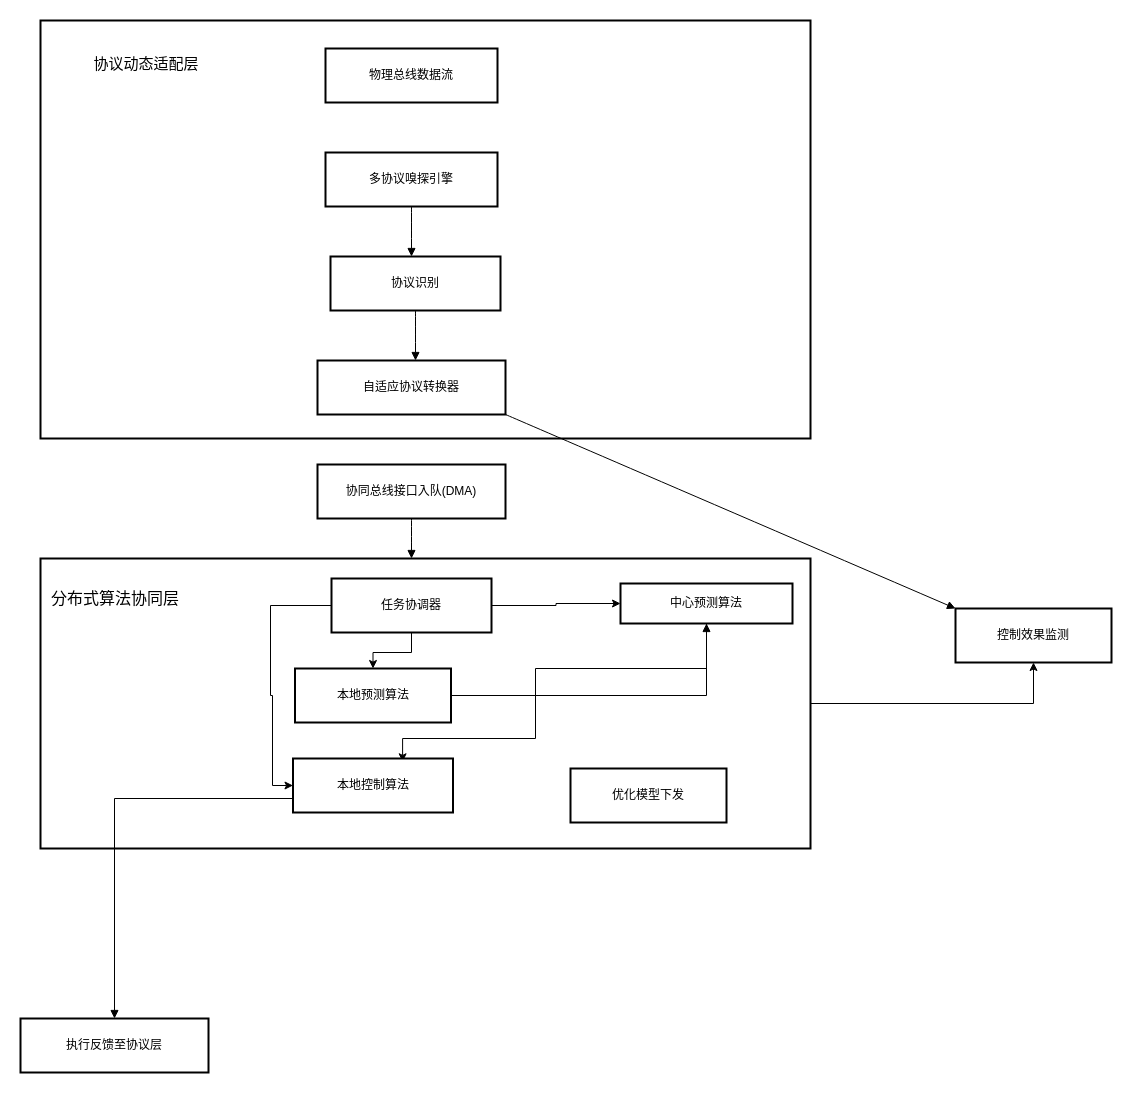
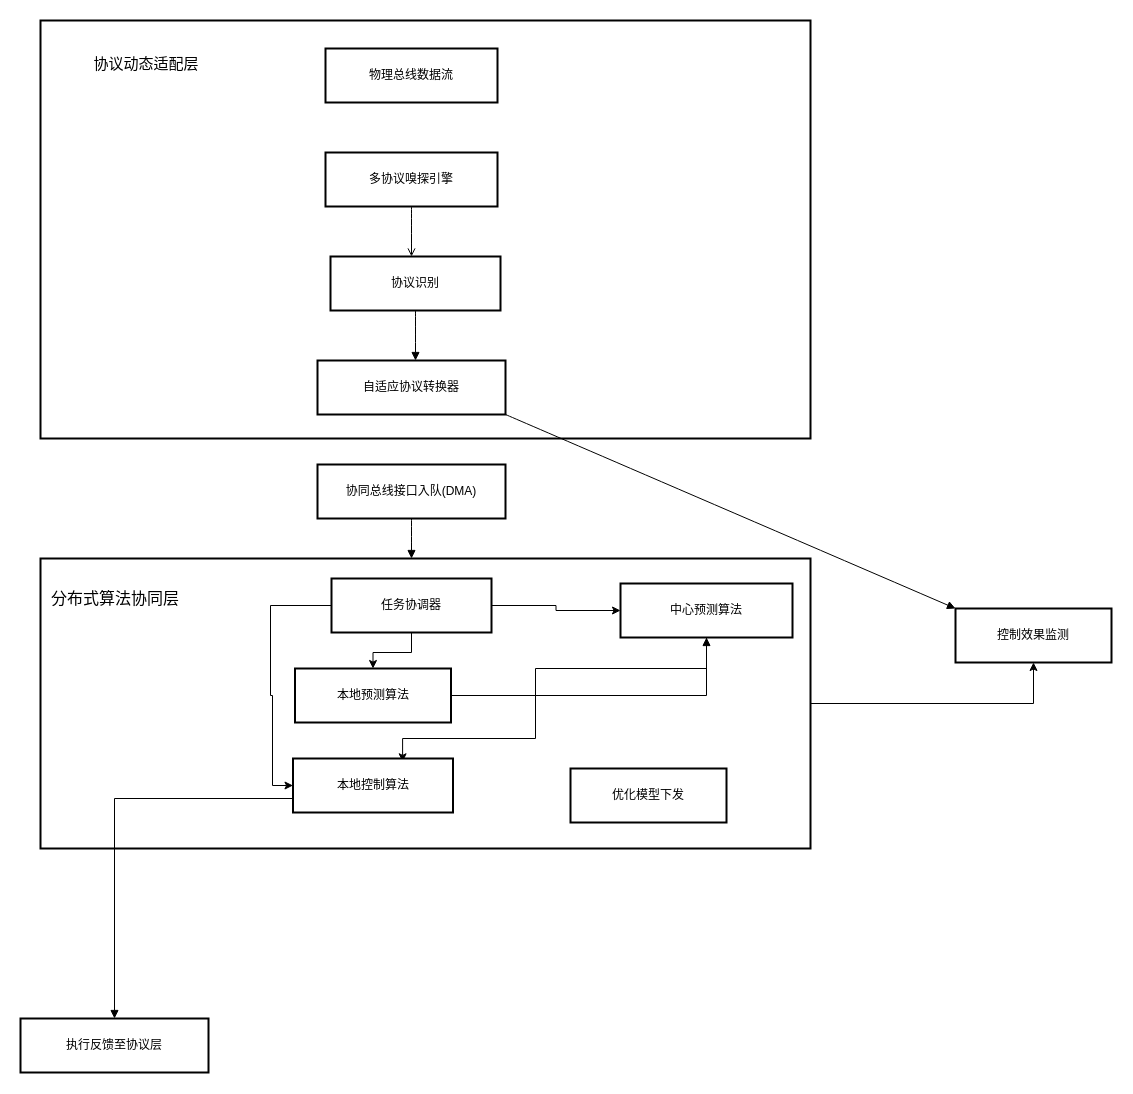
(412, 247) -> (412, 249)
(707, 604) -> (707, 611)
